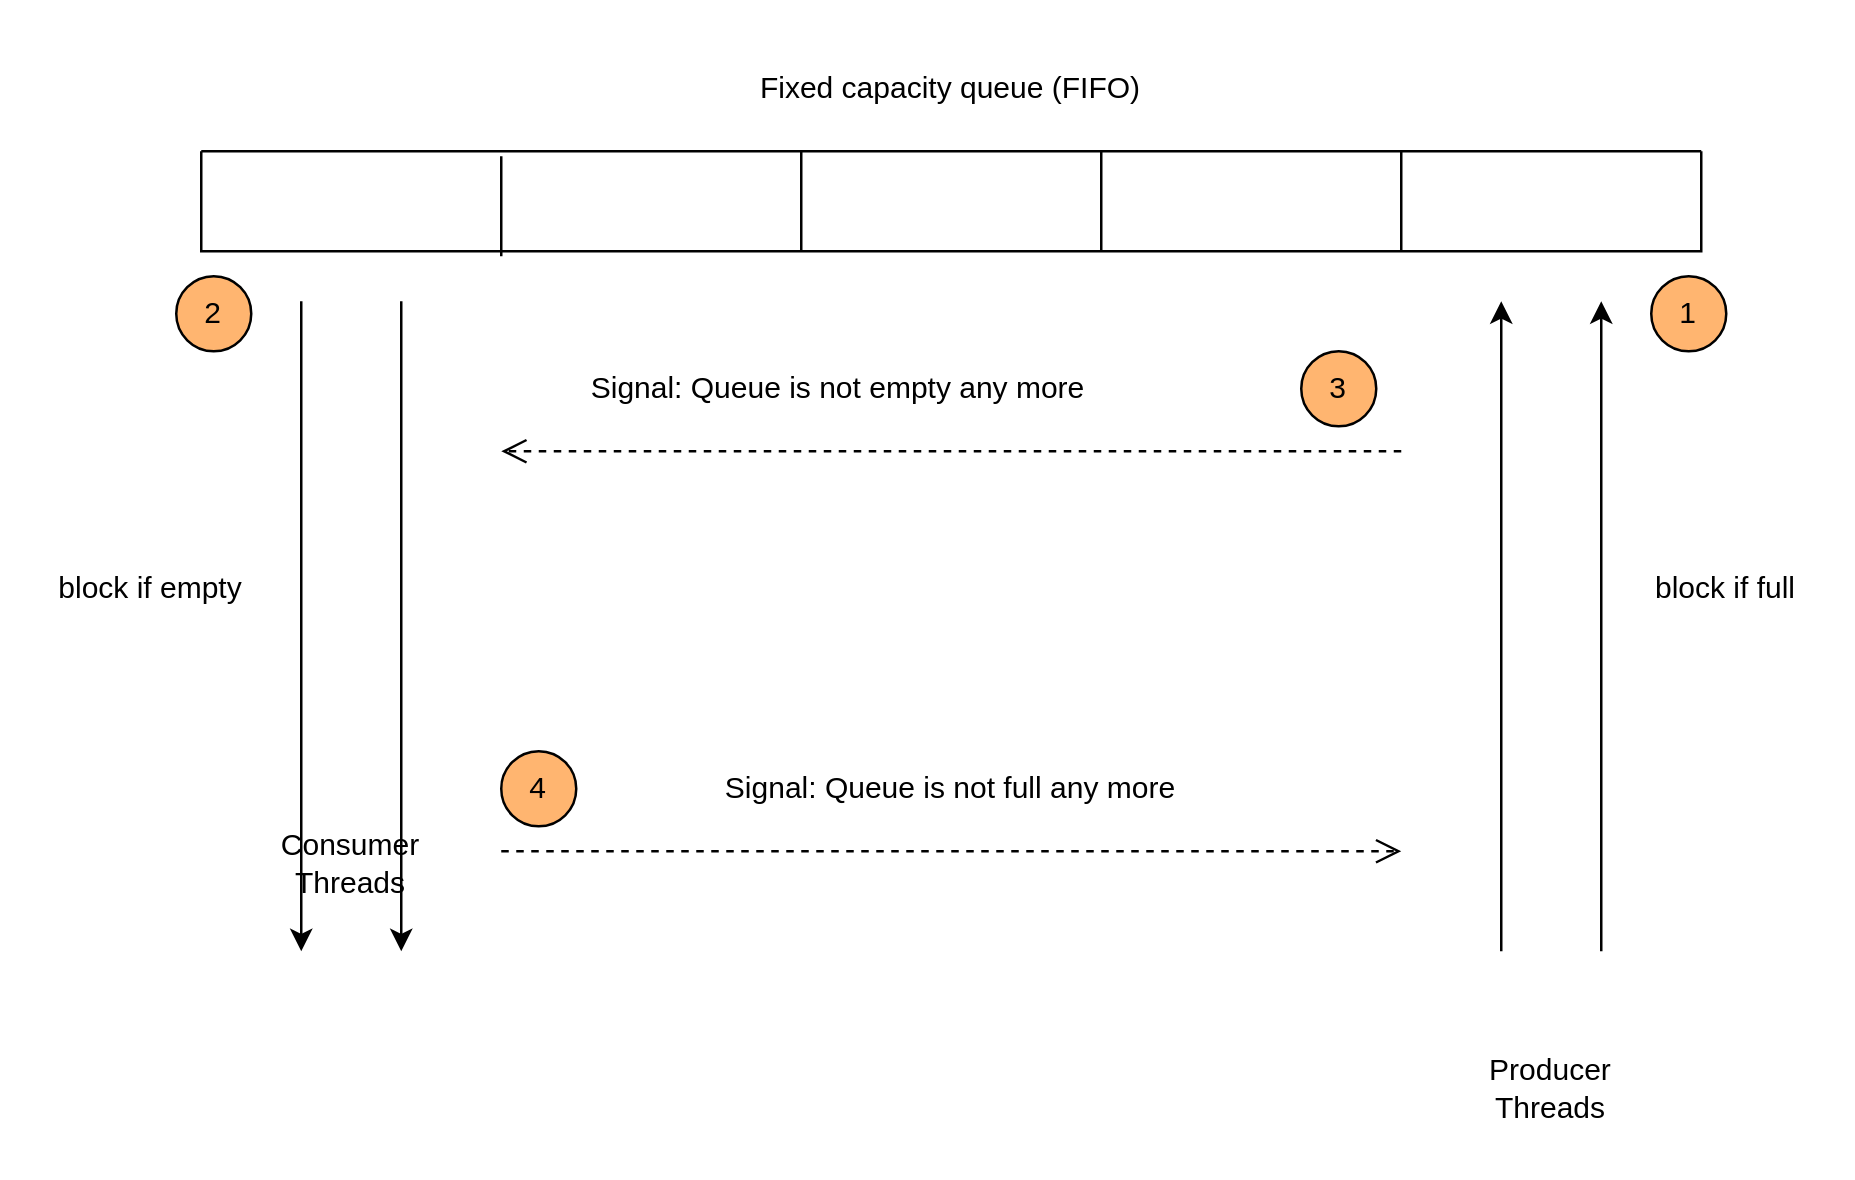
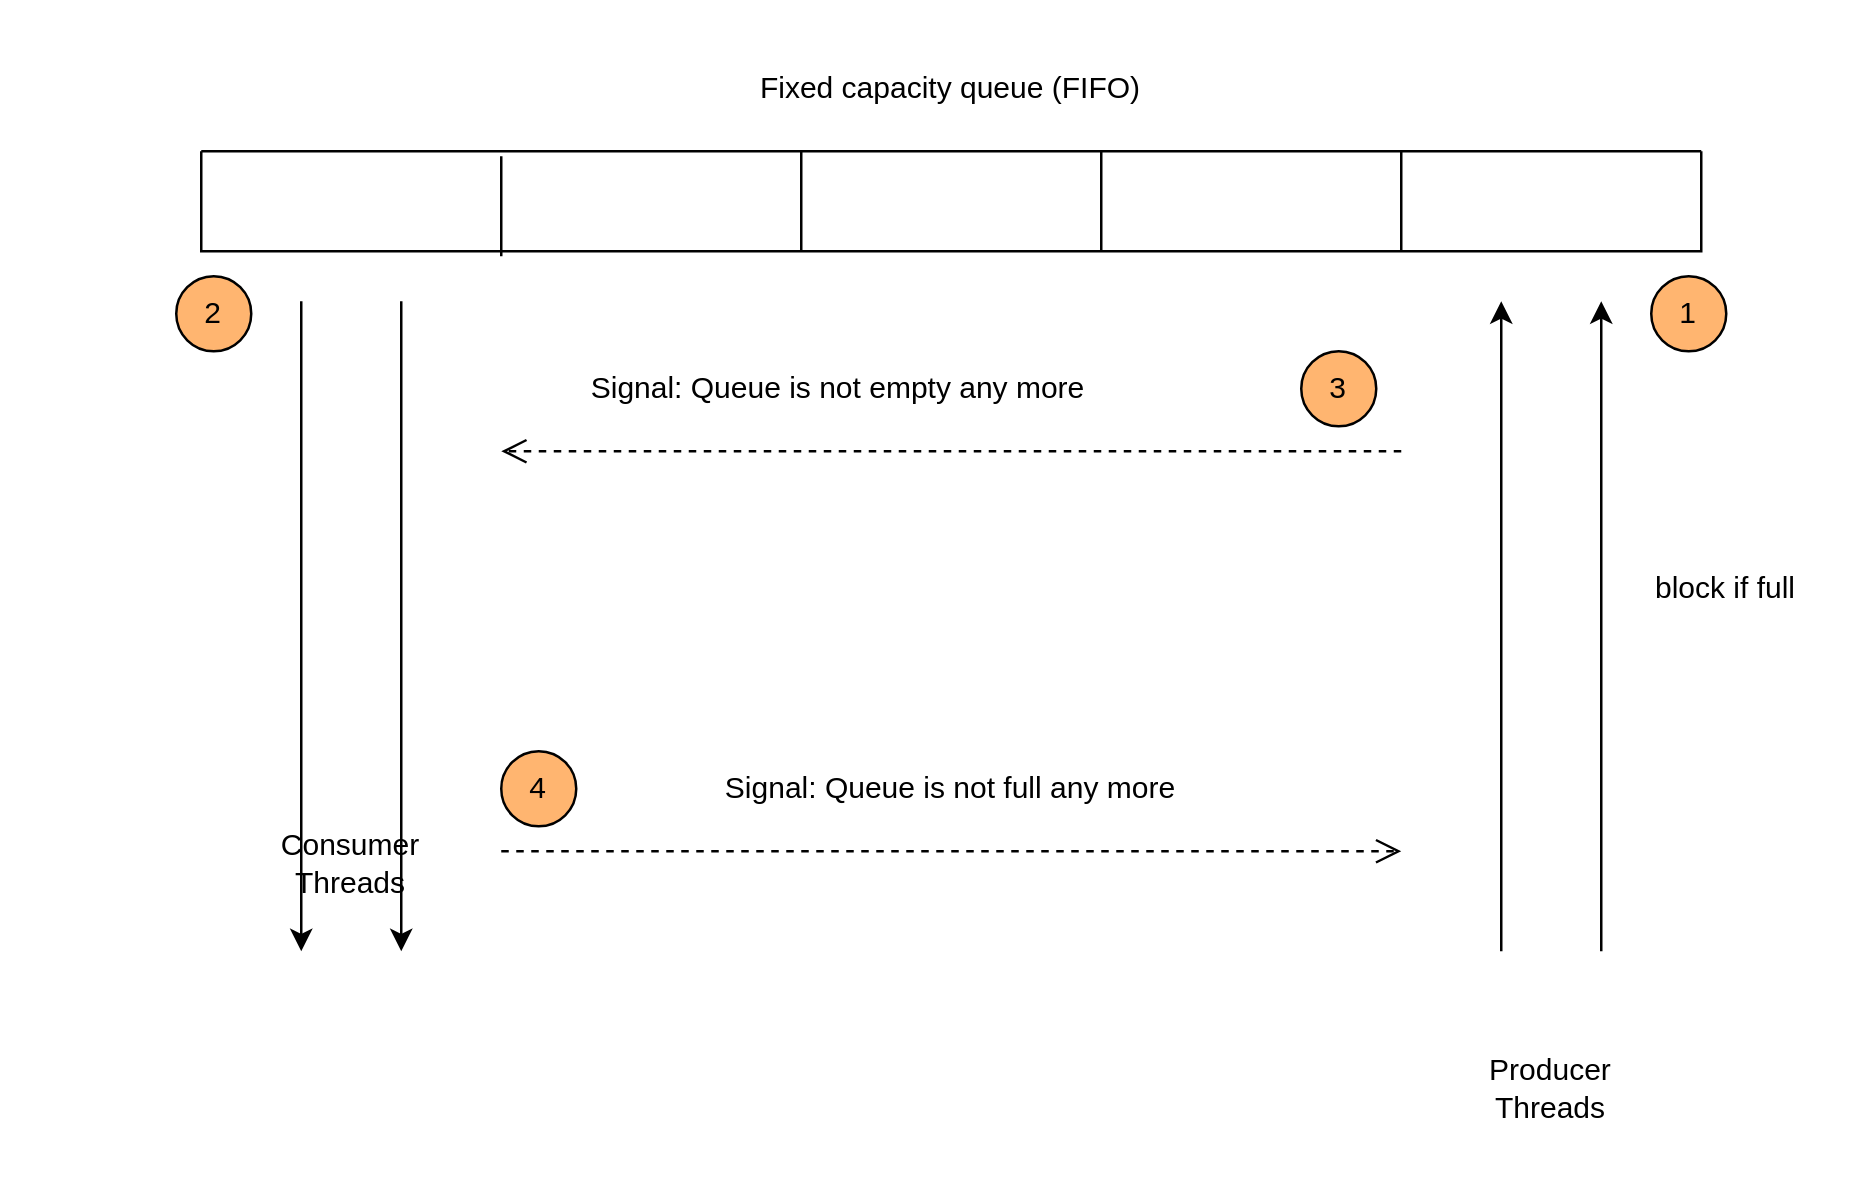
(151, 589) -> none
